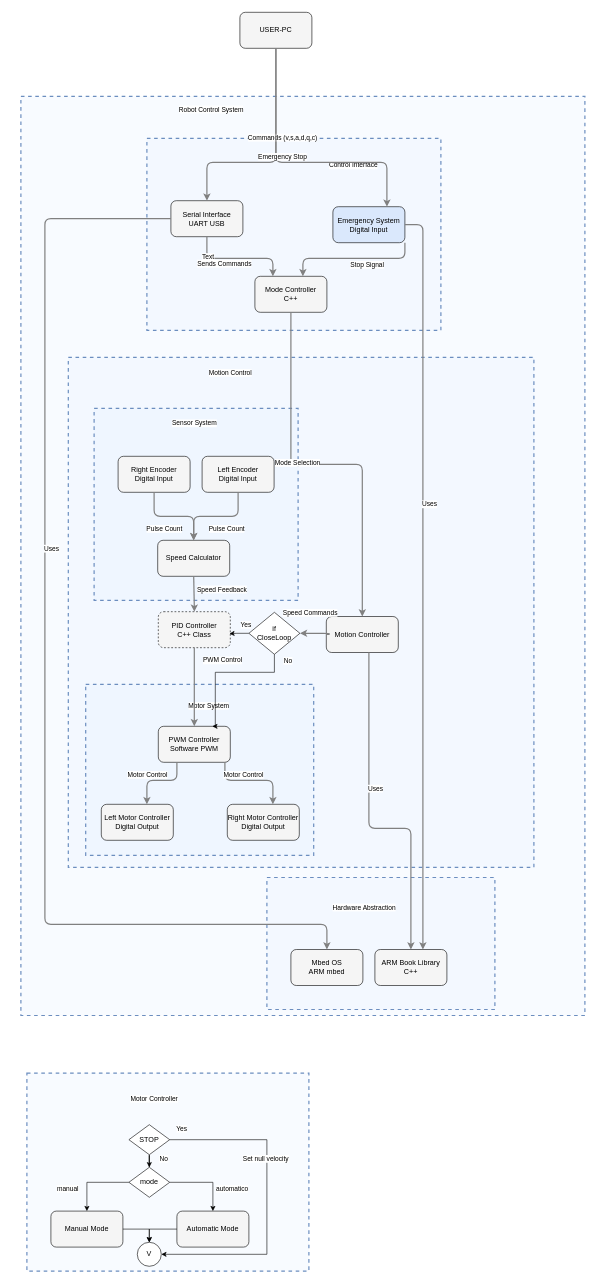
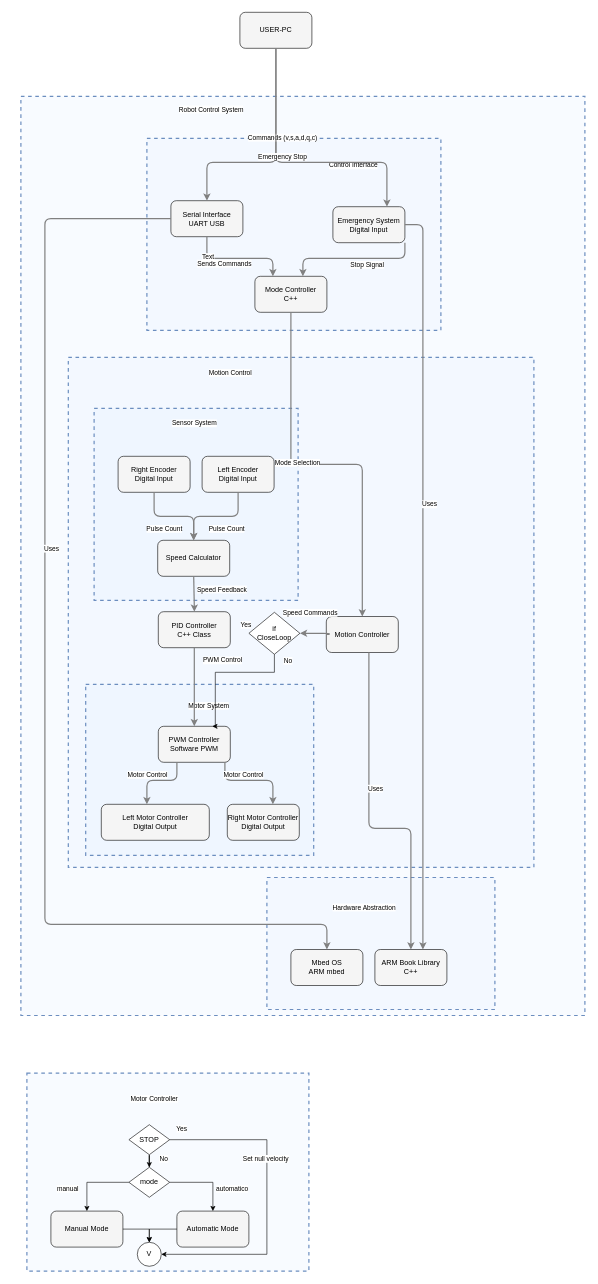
(369, 225) -> (369, 225)
(194, 630) -> (194, 630)
(235, 633) -> none
(137, 822) -> (155, 822)
